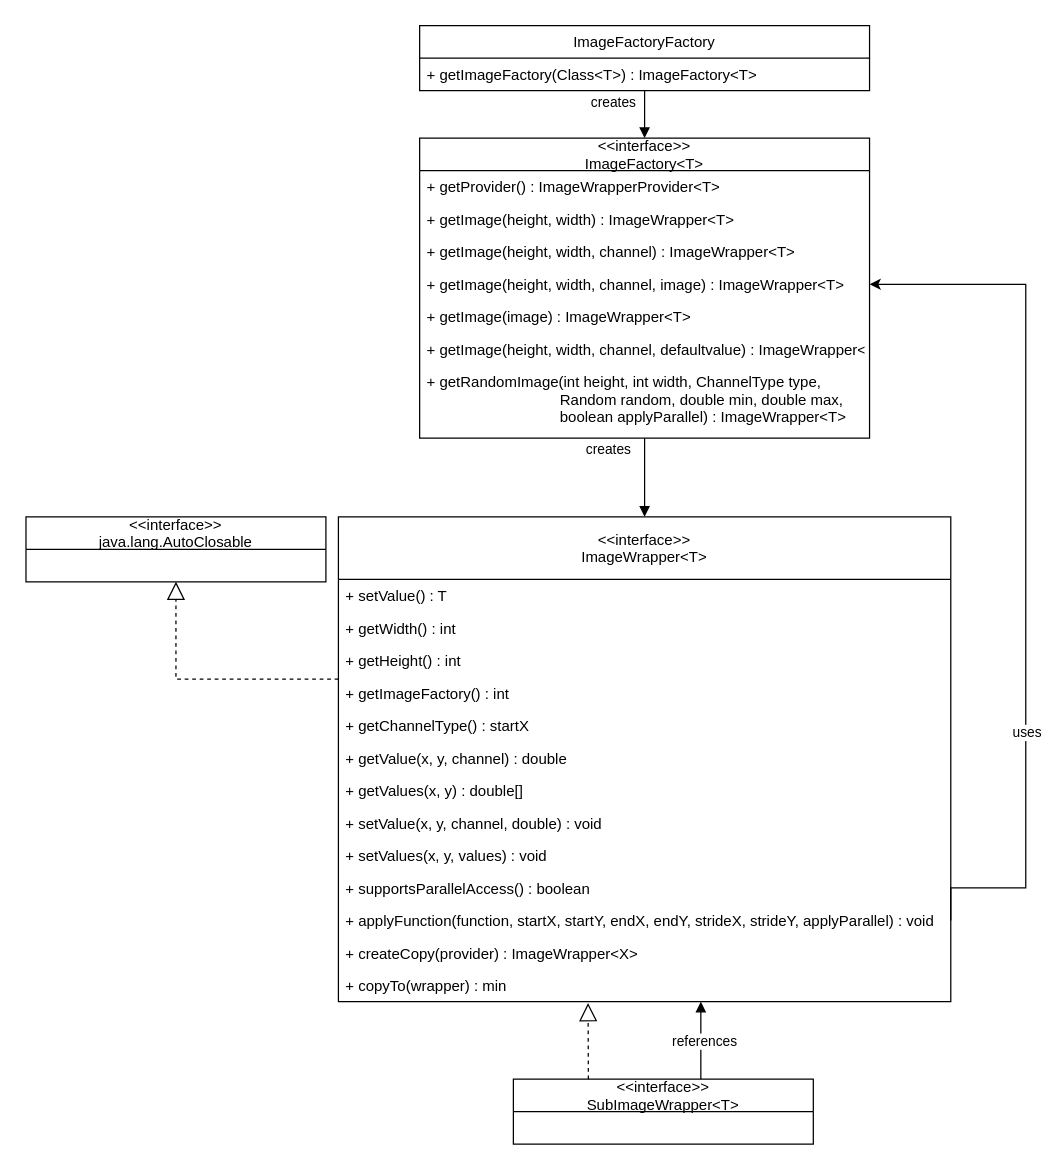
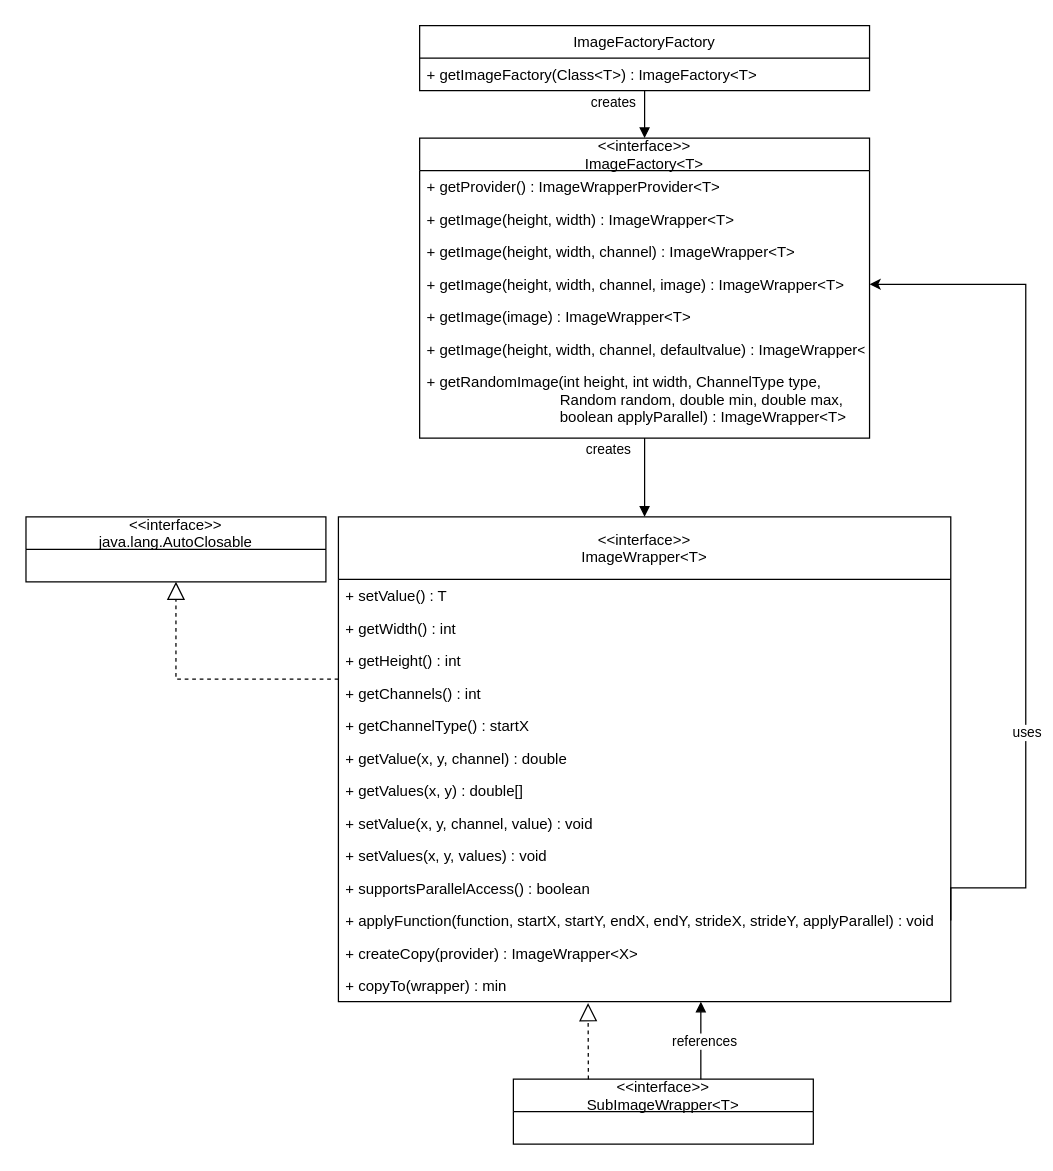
(440, 694) -> (422, 694)
(486, 824) -> (482, 824)
